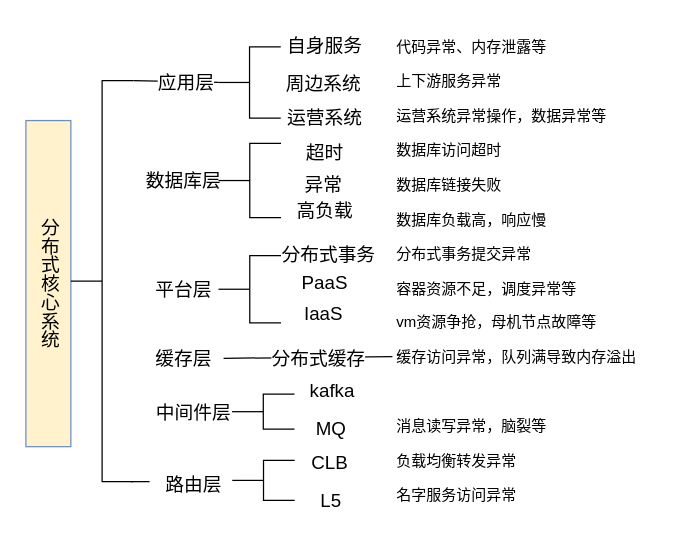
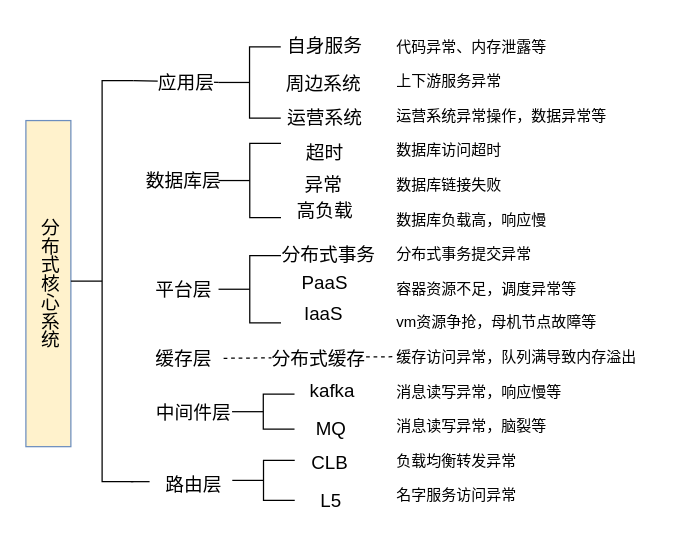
(247, 358) -> (247, 358)
none -> (488, 393)
